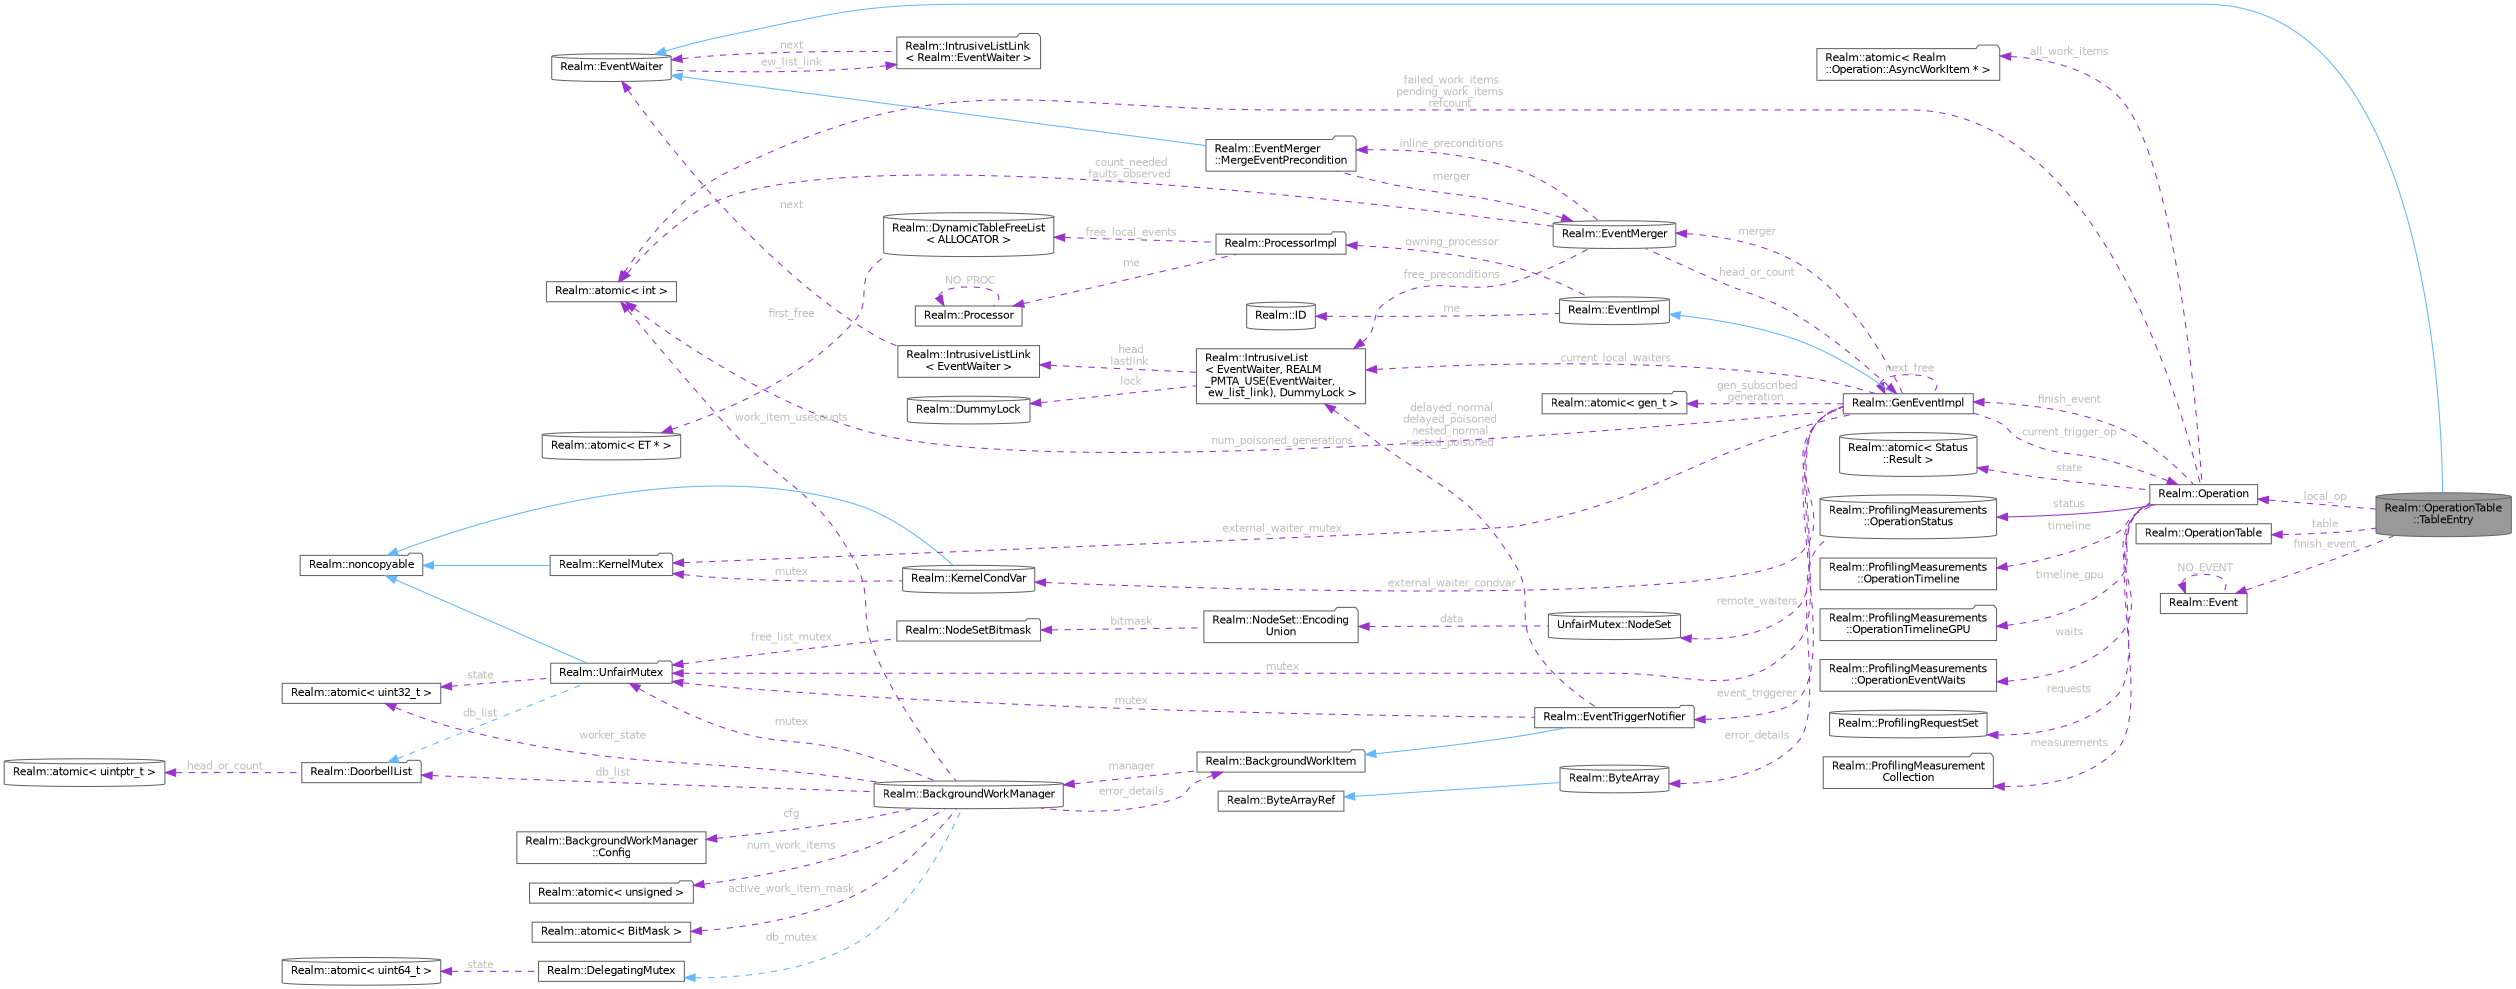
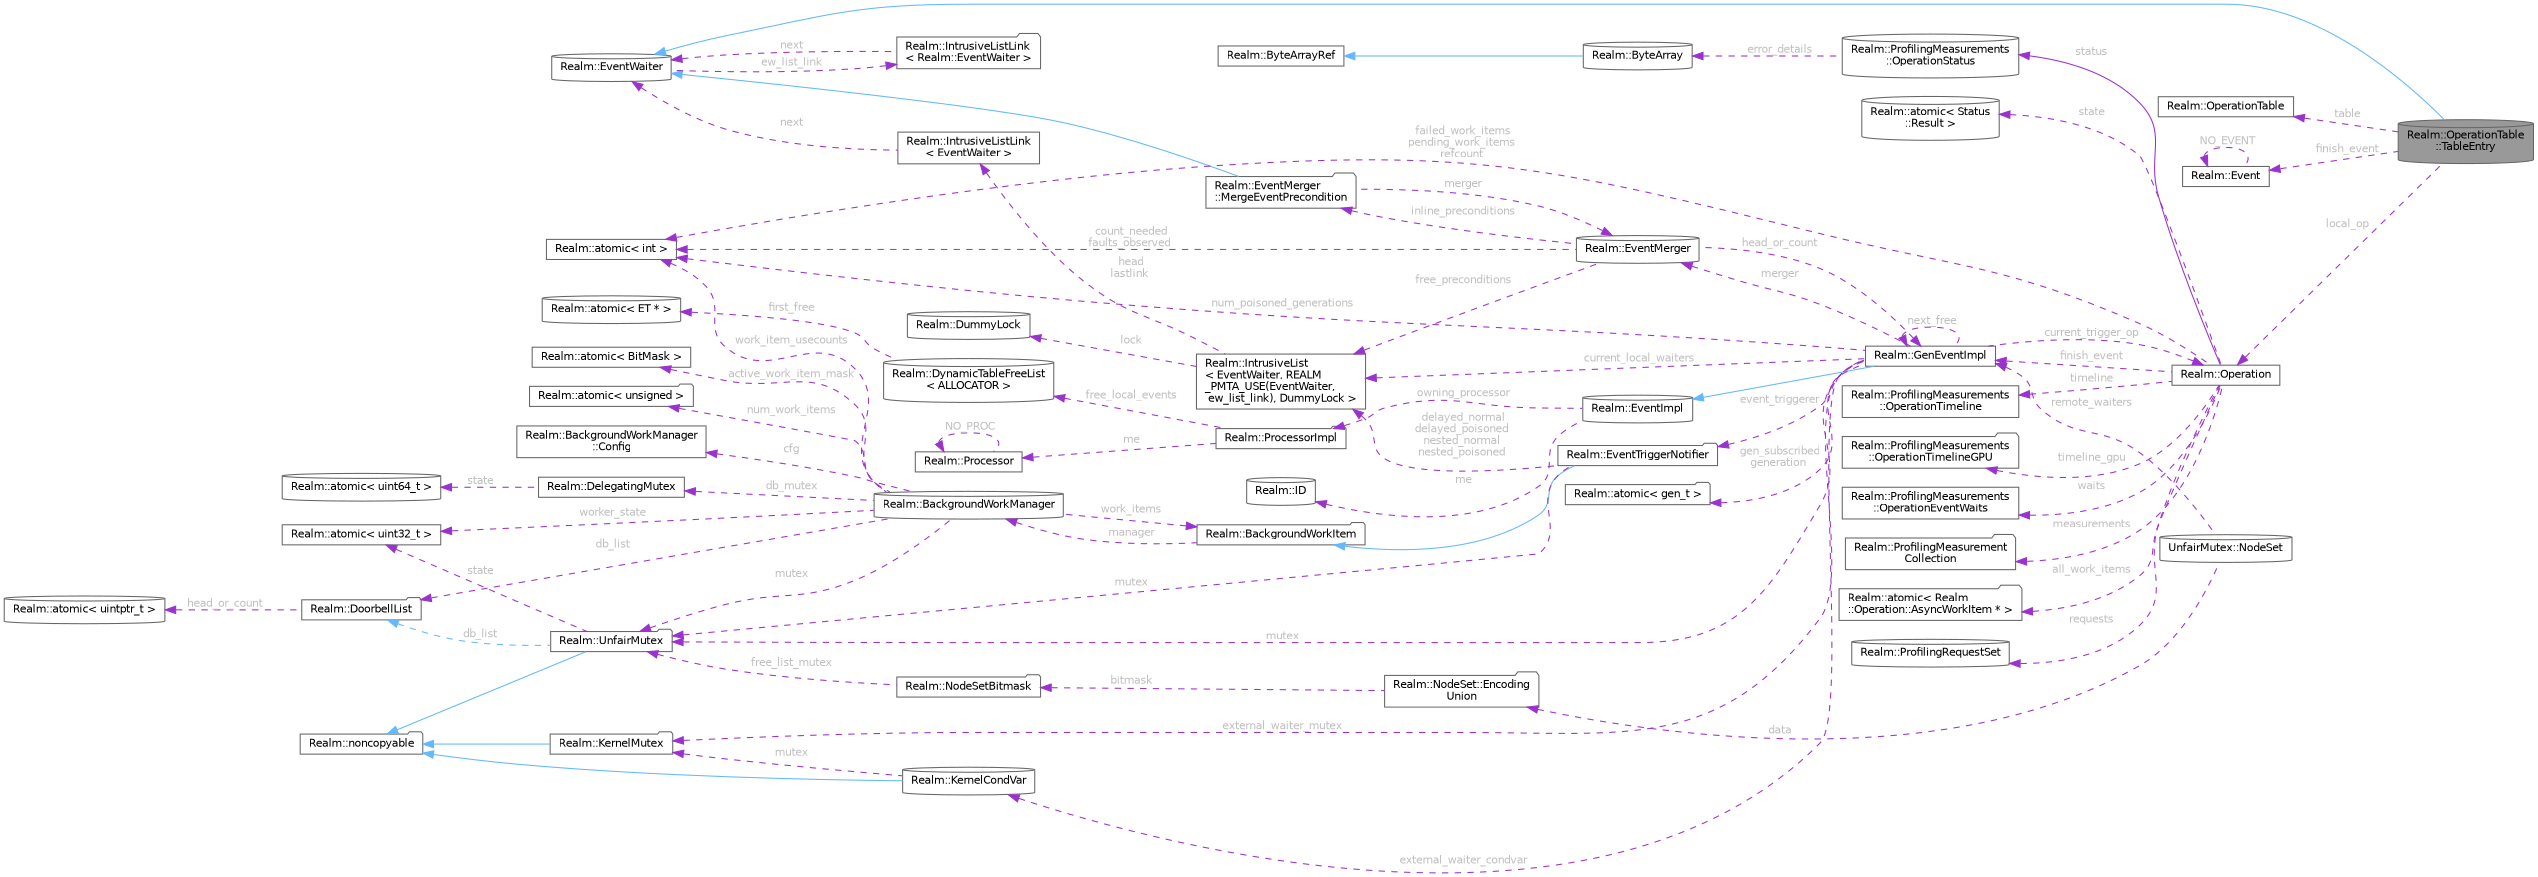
(1799, 605) -> (2116, 440)
(1130, 792) -> (1130, 510)
(859, 941) -> (785, 496)
